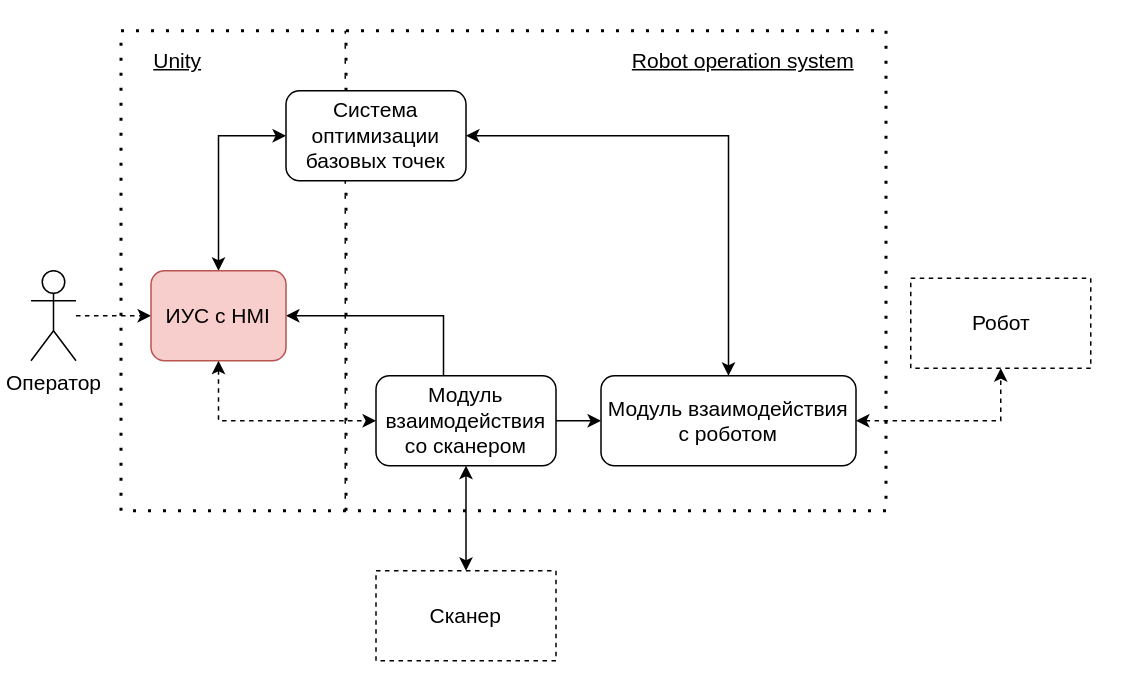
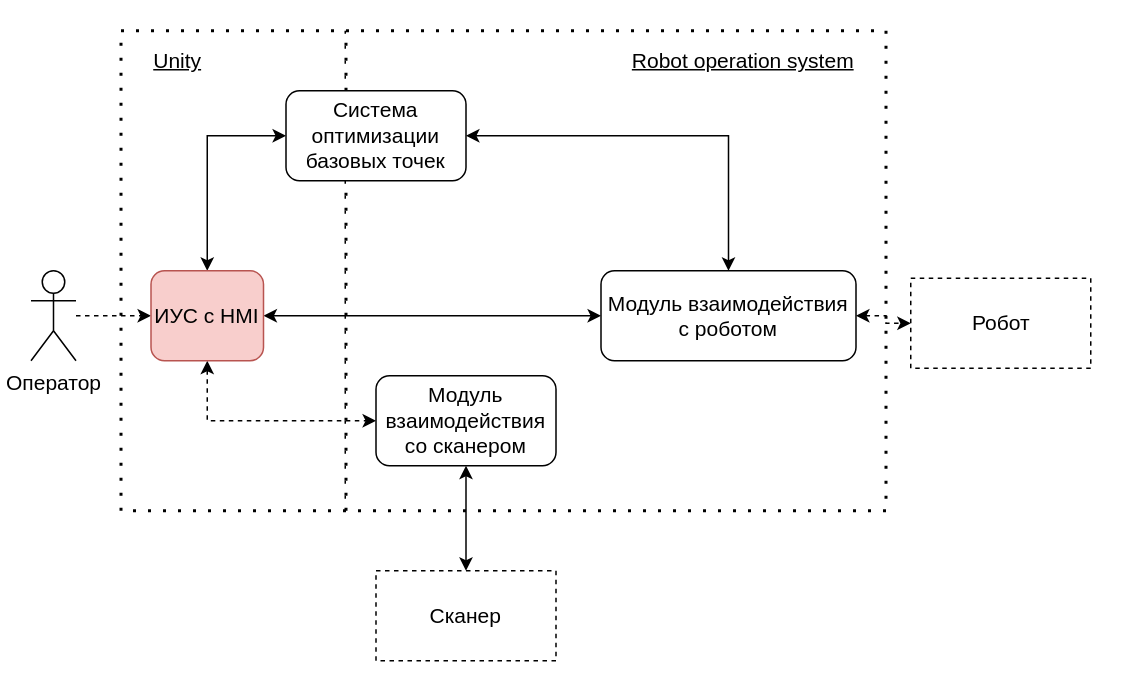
(218, 316) -> (207, 316)
(728, 421) -> (728, 316)
